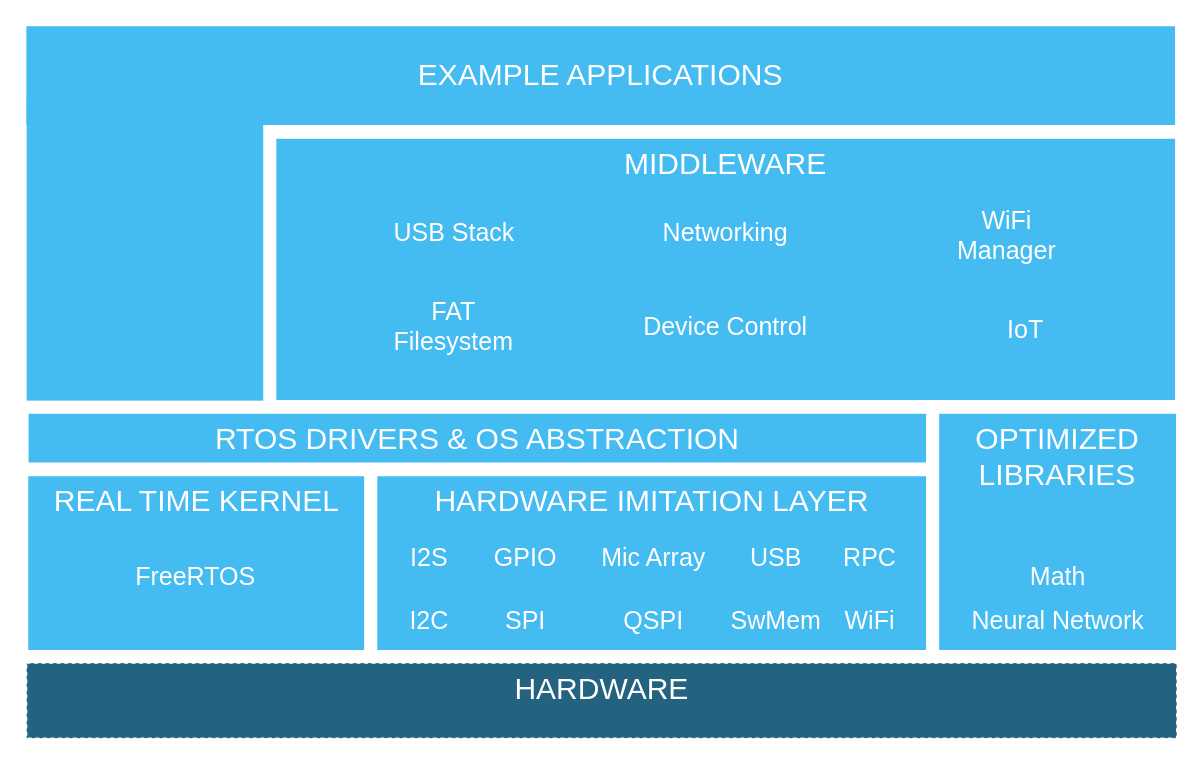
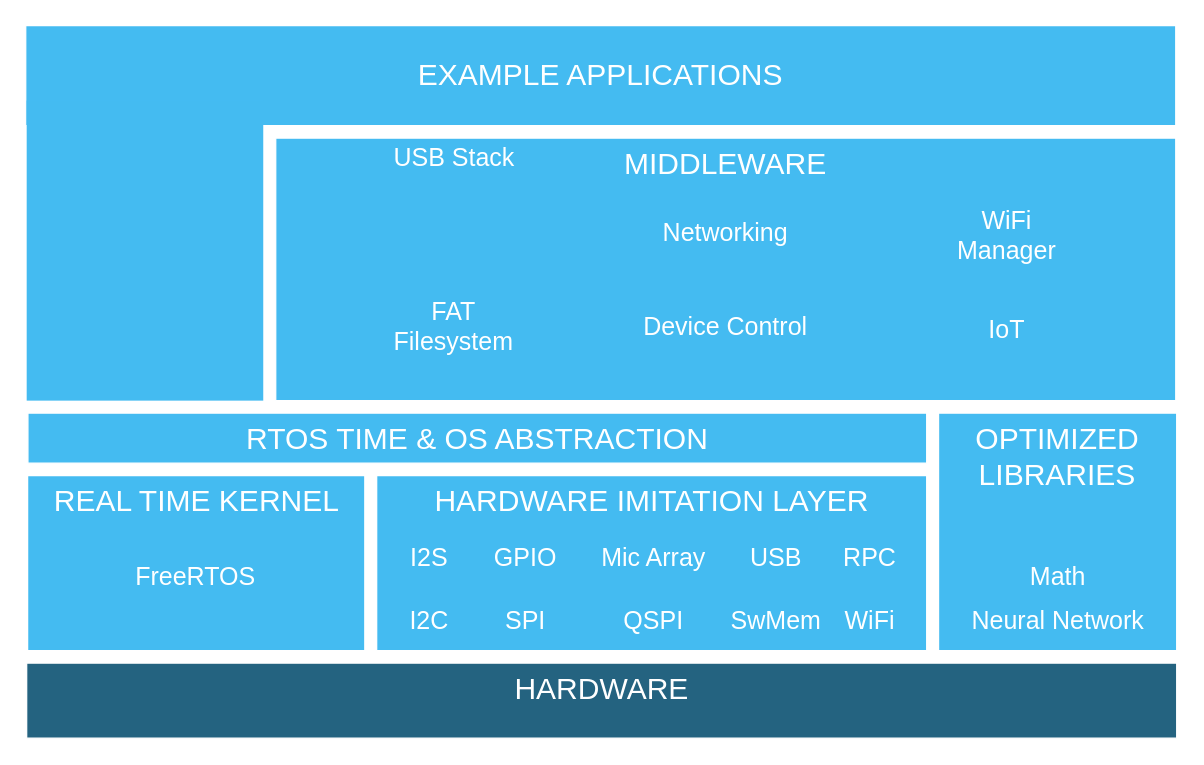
(454, 232) -> (454, 157)
(1026, 328) -> (1007, 328)
(478, 431) -> (478, 431)
(602, 701) -> (602, 701)
